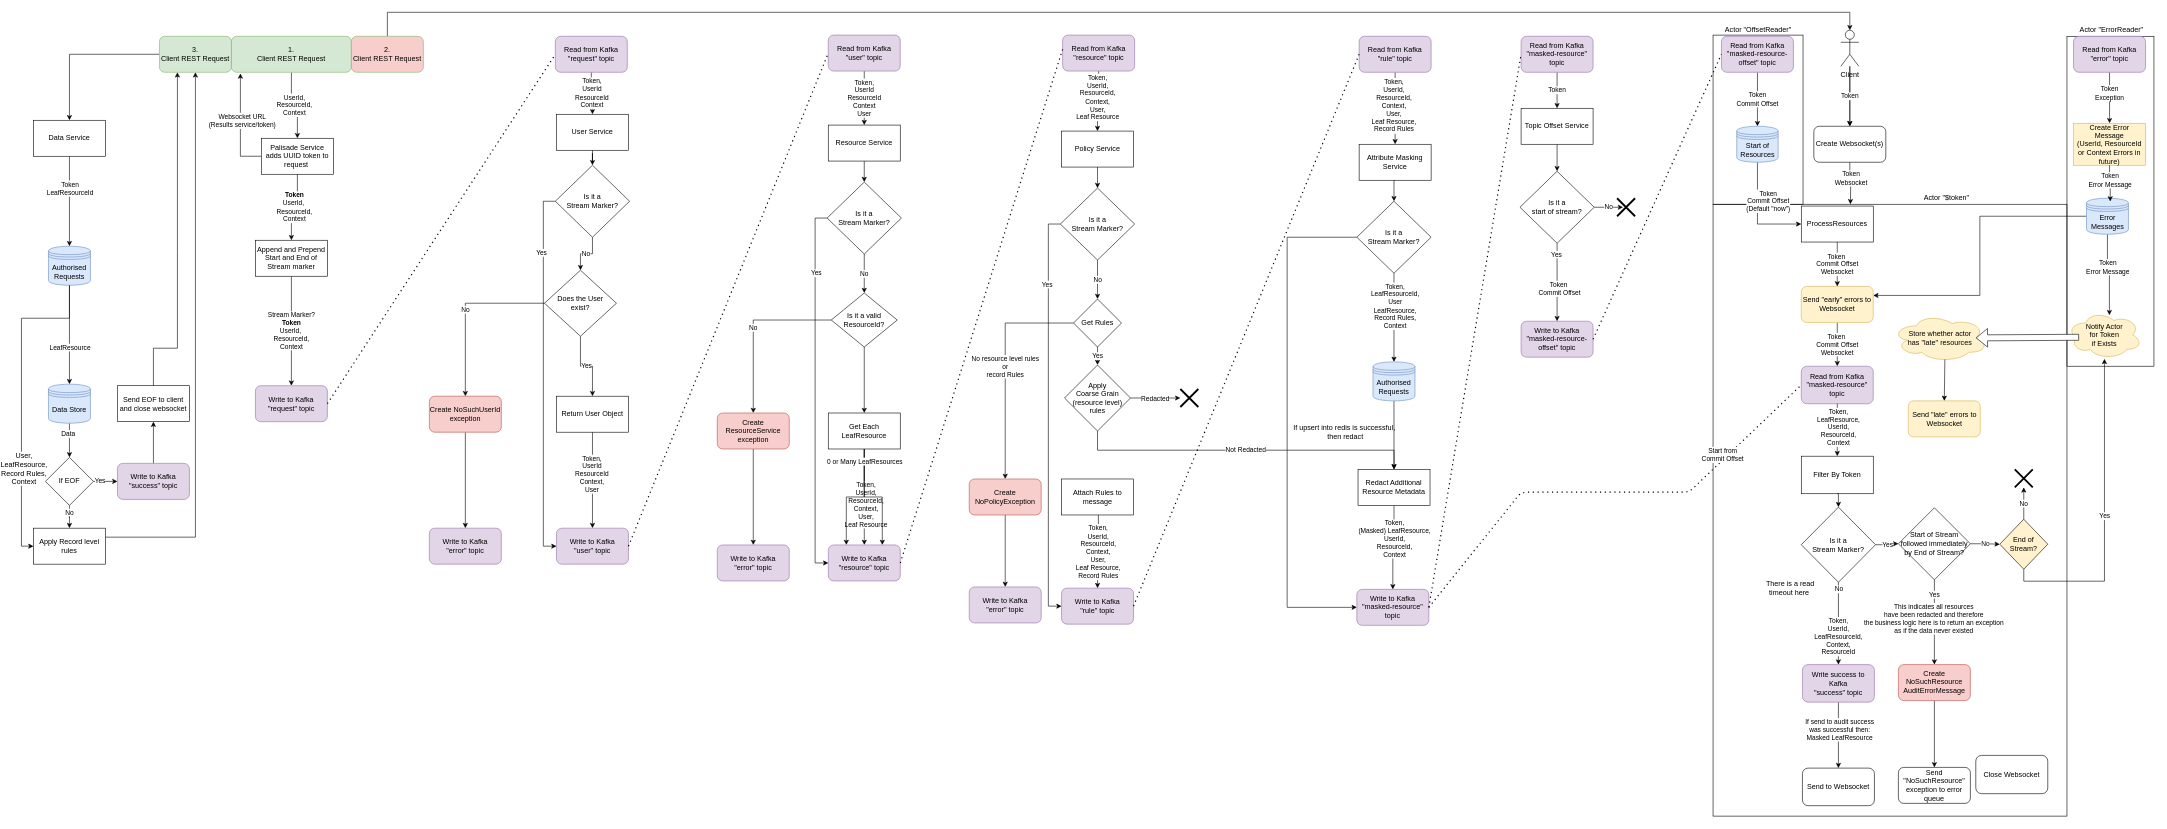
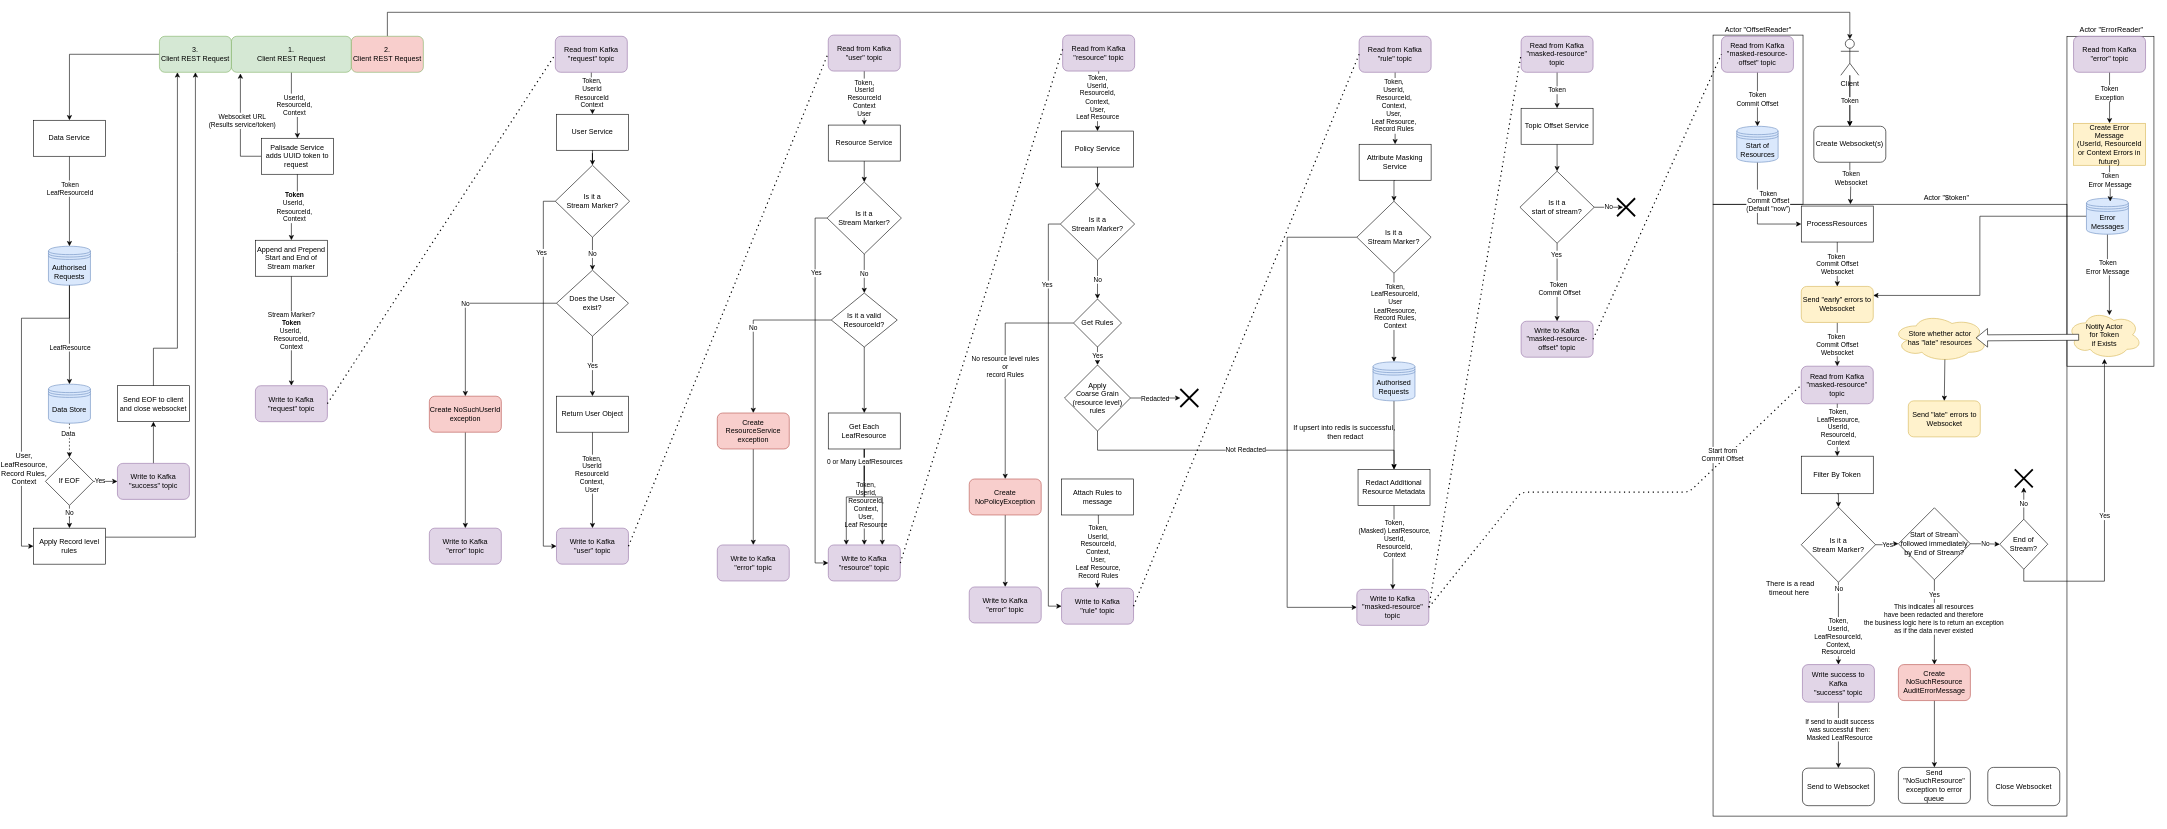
(1850, 48) -> (1850, 57)
(580, 303) -> (592, 303)
(69, 437) -> (69, 437)
(2024, 544) -> (2024, 544)
(2012, 775) -> (2024, 787)
